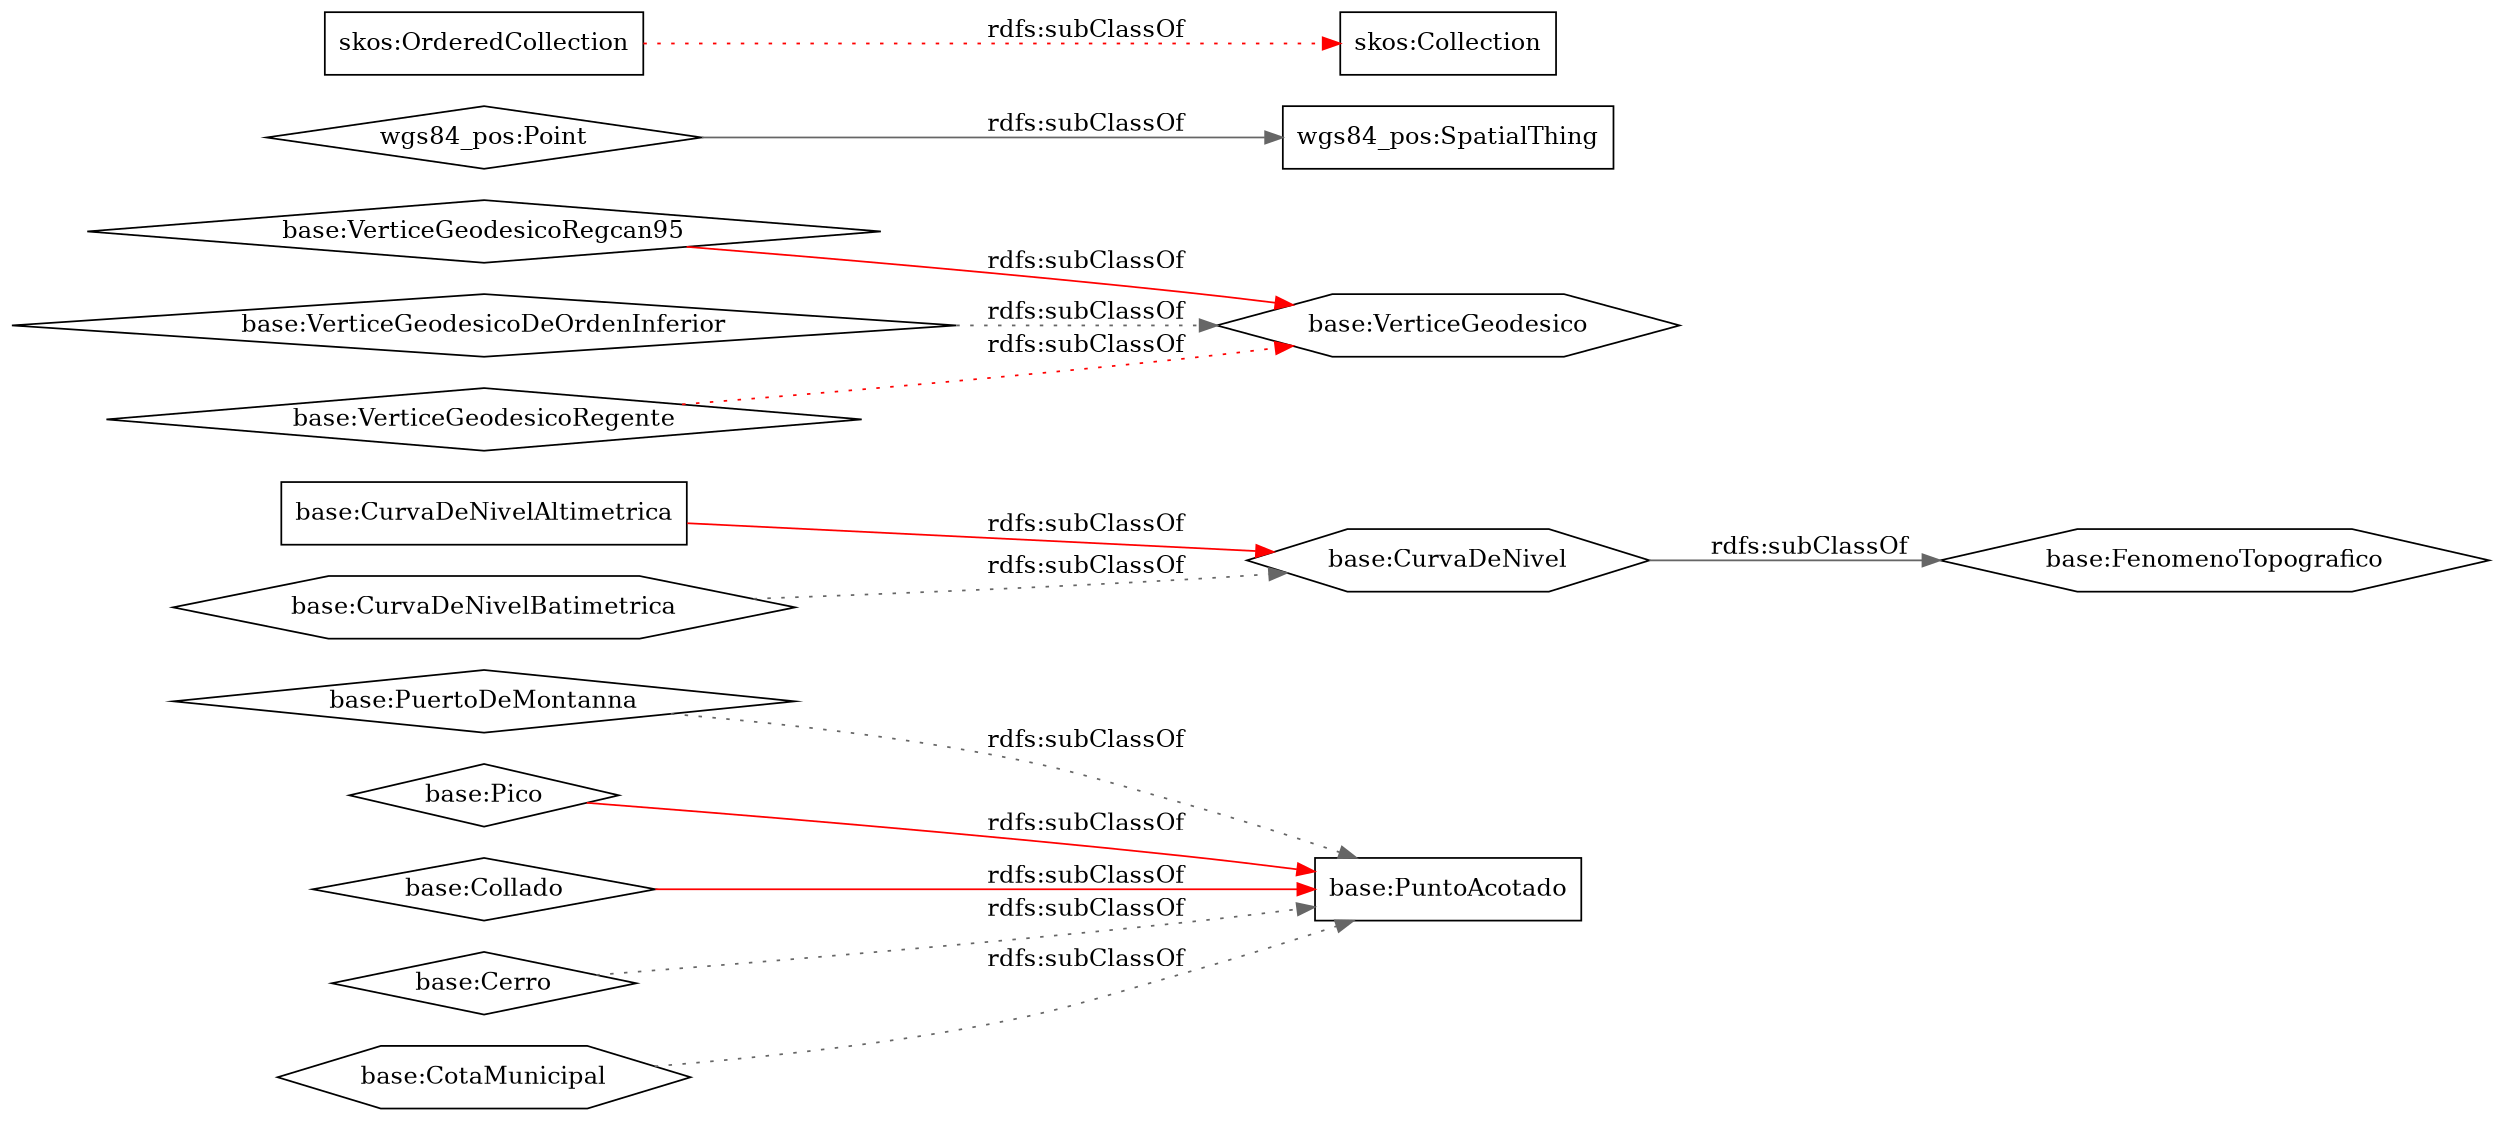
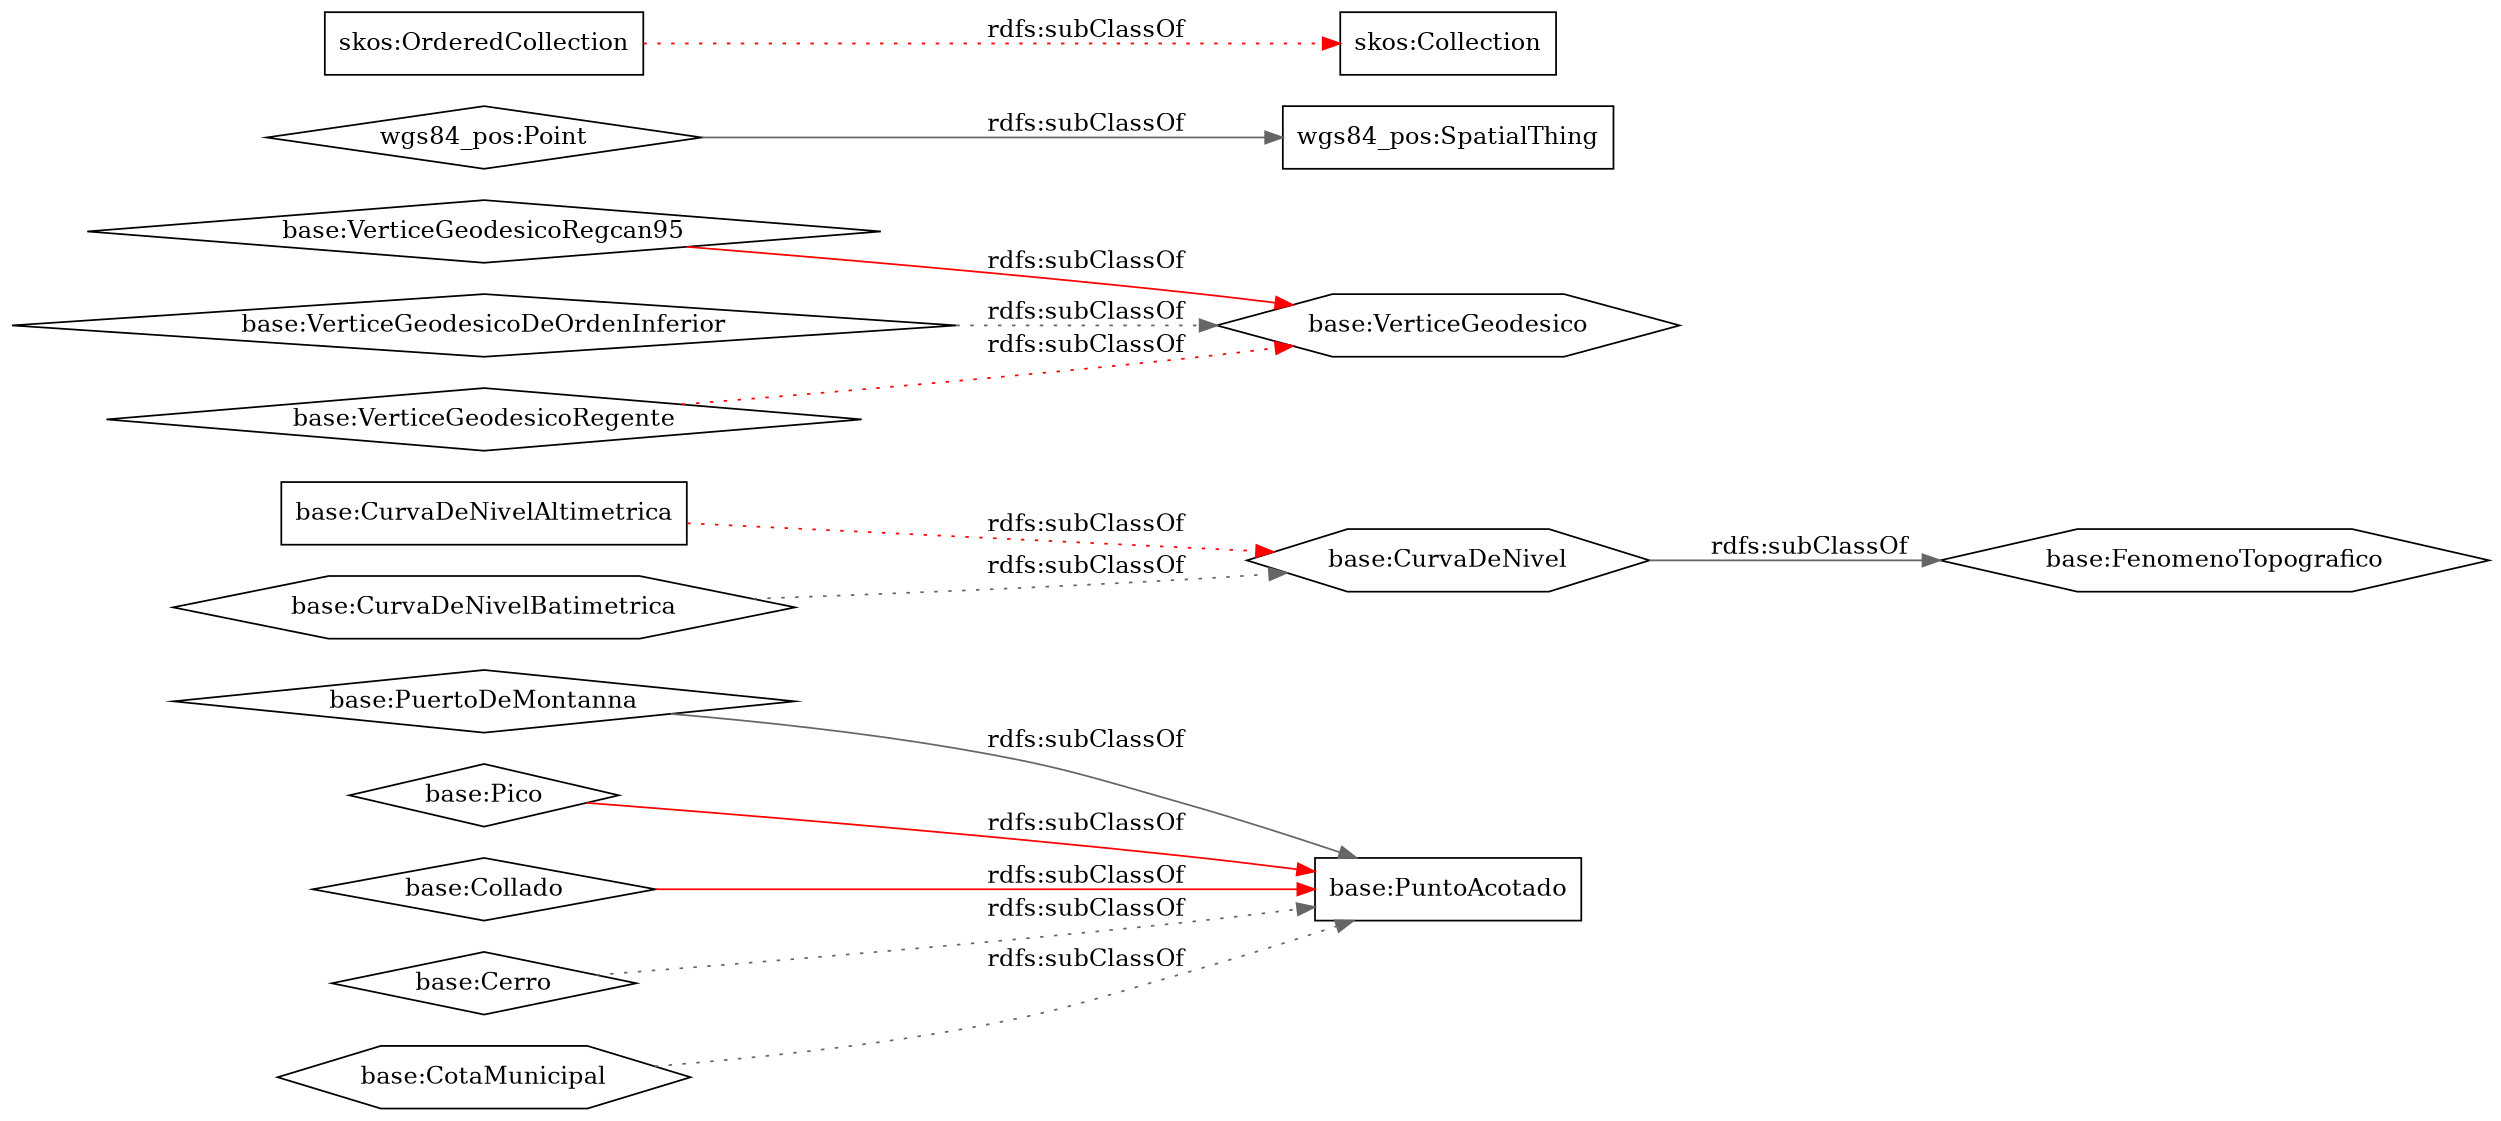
(971, 537) -> (971, 537)
(1010, 758) -> (1010, 758)
